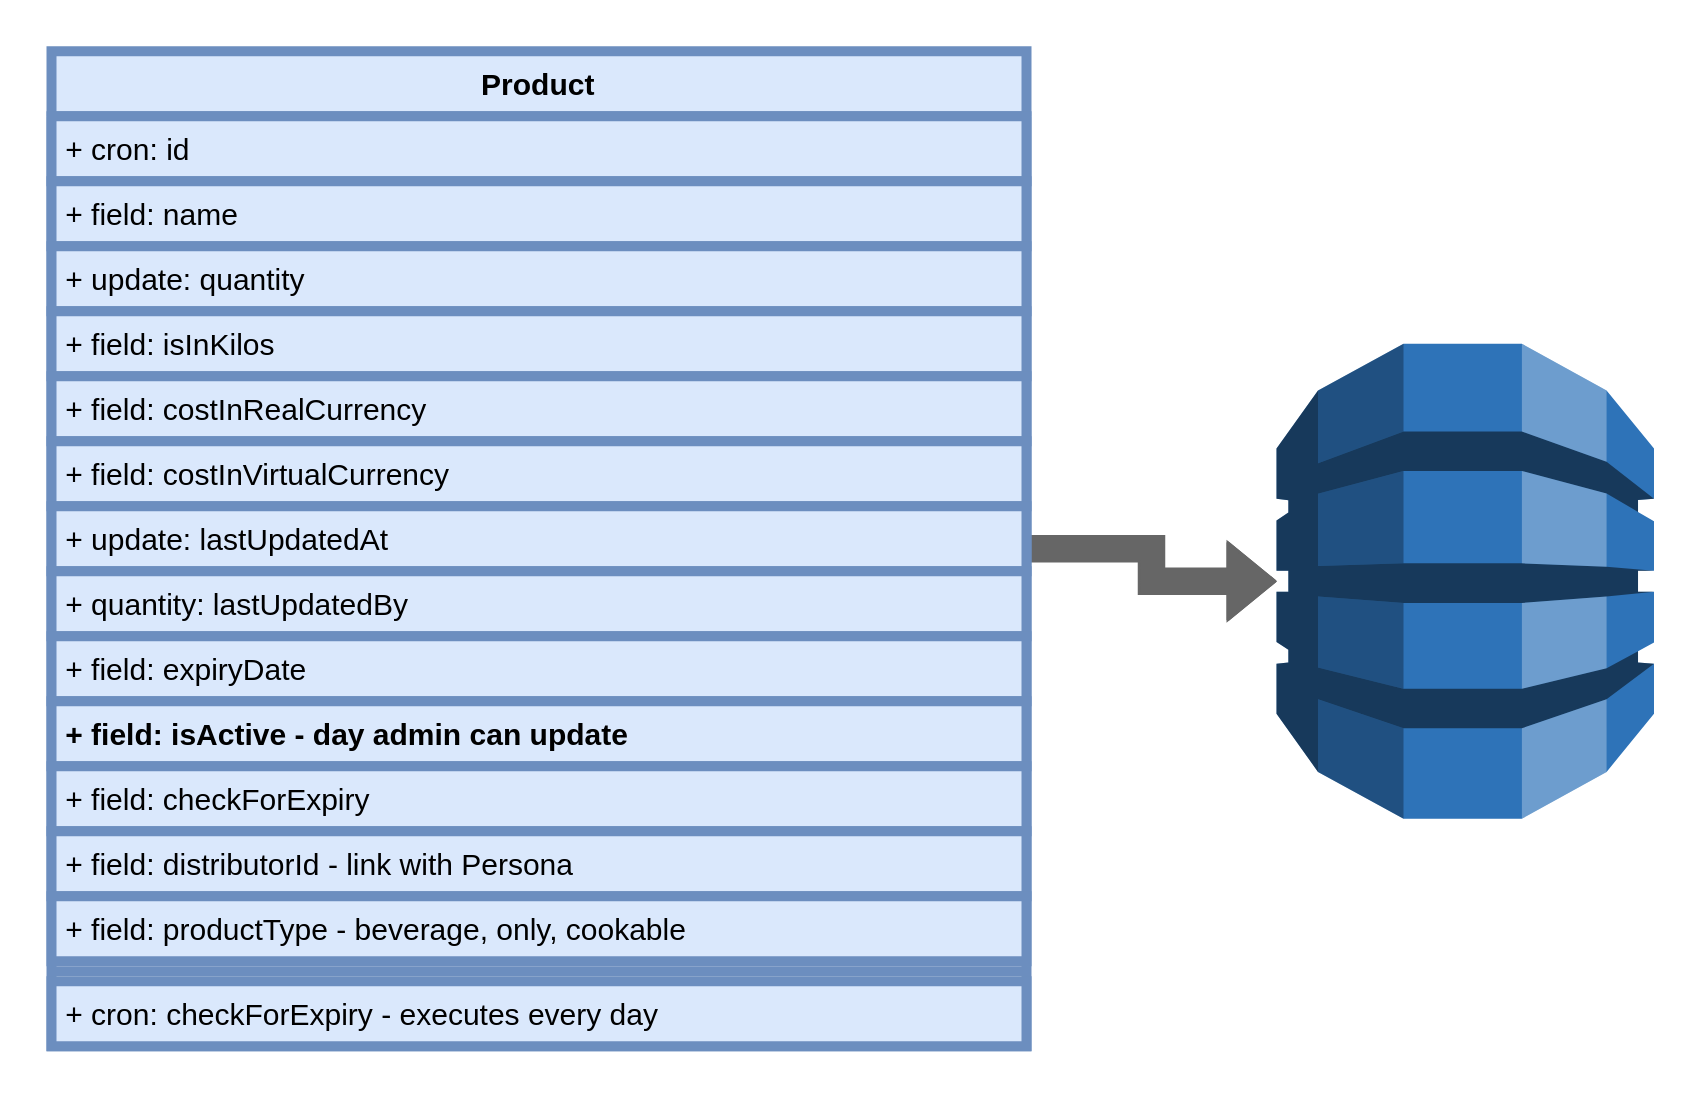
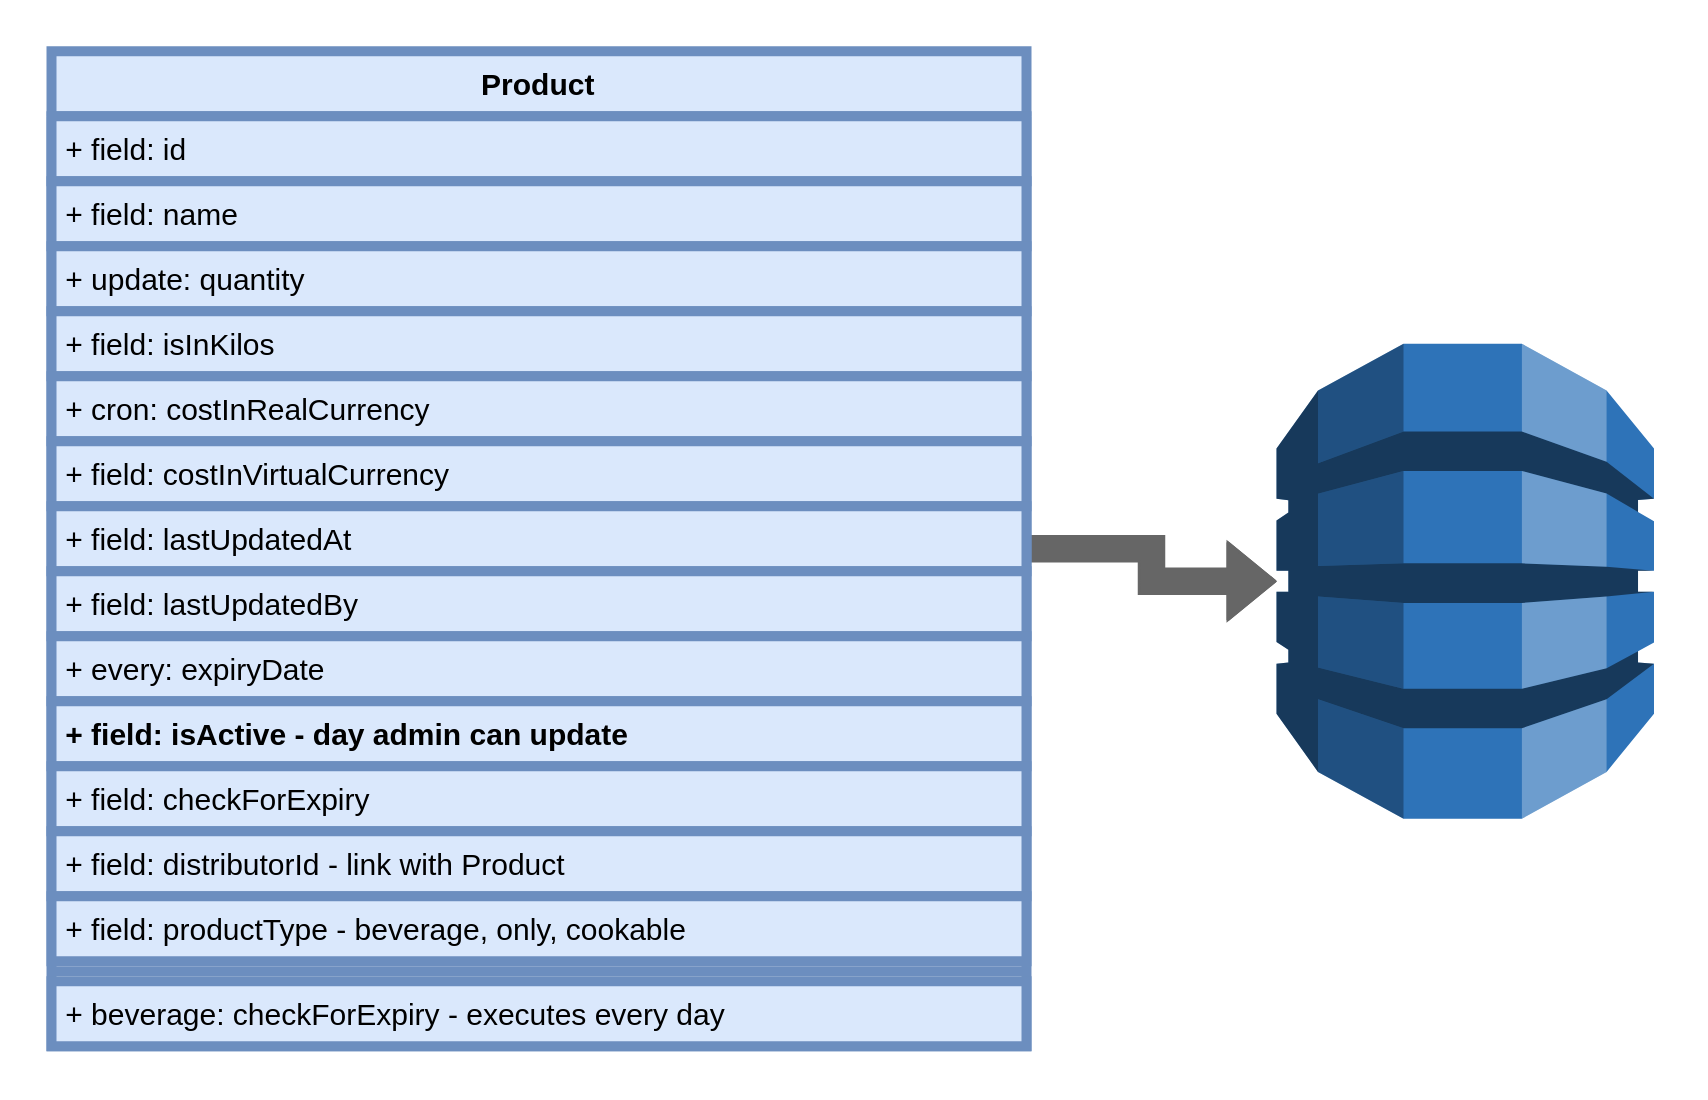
(133, 150) -> (134, 150)
(268, 410) -> (268, 410)
(243, 540) -> (226, 540)
(256, 605) -> (226, 605)
(201, 670) -> (209, 670)
(363, 865) -> (363, 865)
(395, 1015) -> (429, 1015)
